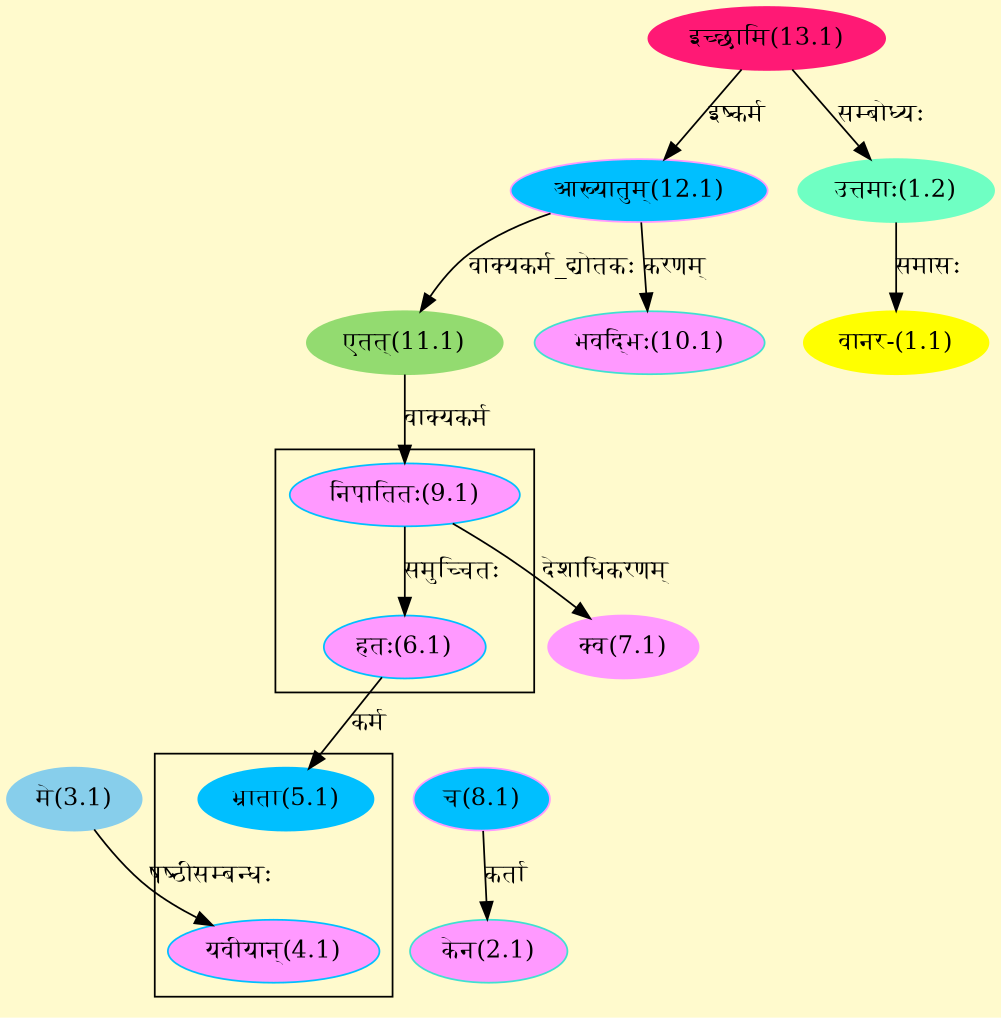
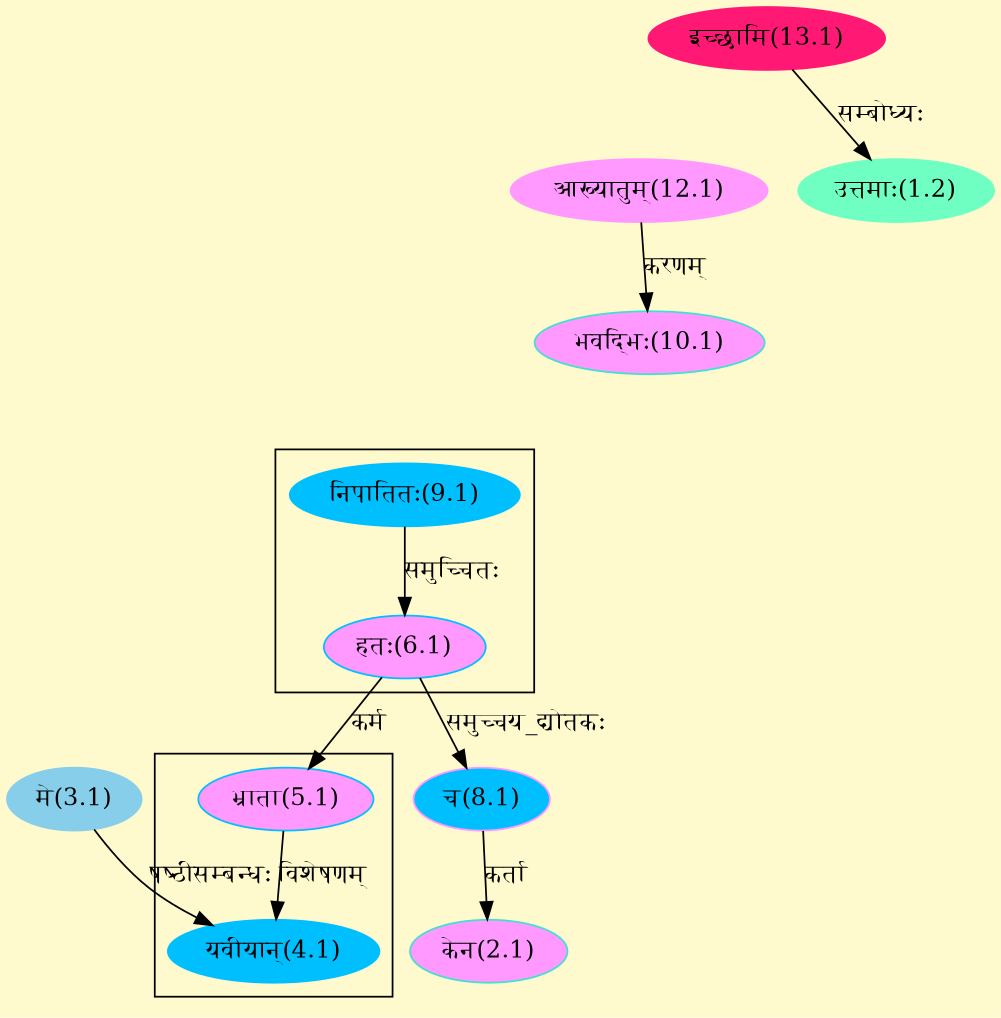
(709, 108) -> none
(639, 191) -> (639, 191)
(405, 343) -> none
(896, 343) -> none
(405, 495) -> (405, 495)
(623, 647) -> none
none -> (439, 715)
(286, 799) -> (286, 799)
none -> (280, 866)
(274, 951) -> (274, 951)
